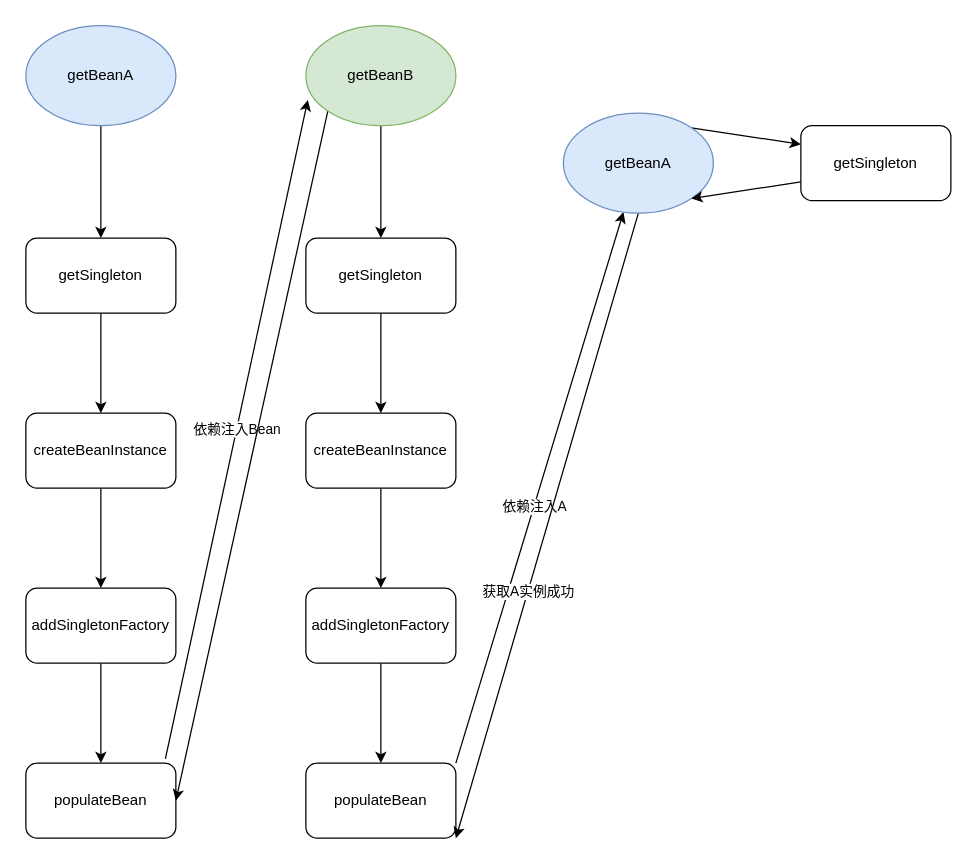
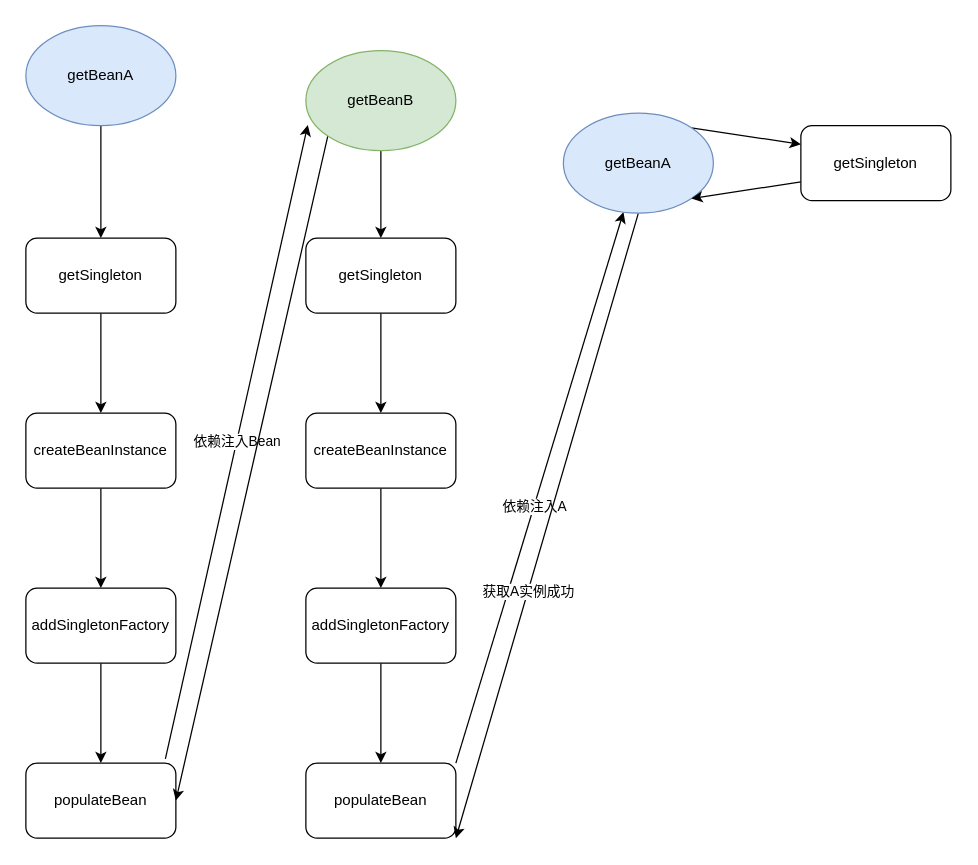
(381, 76) -> (381, 101)
